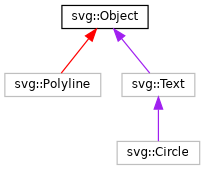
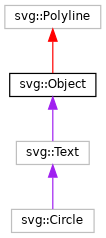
(75, 56) -> (53, 57)
